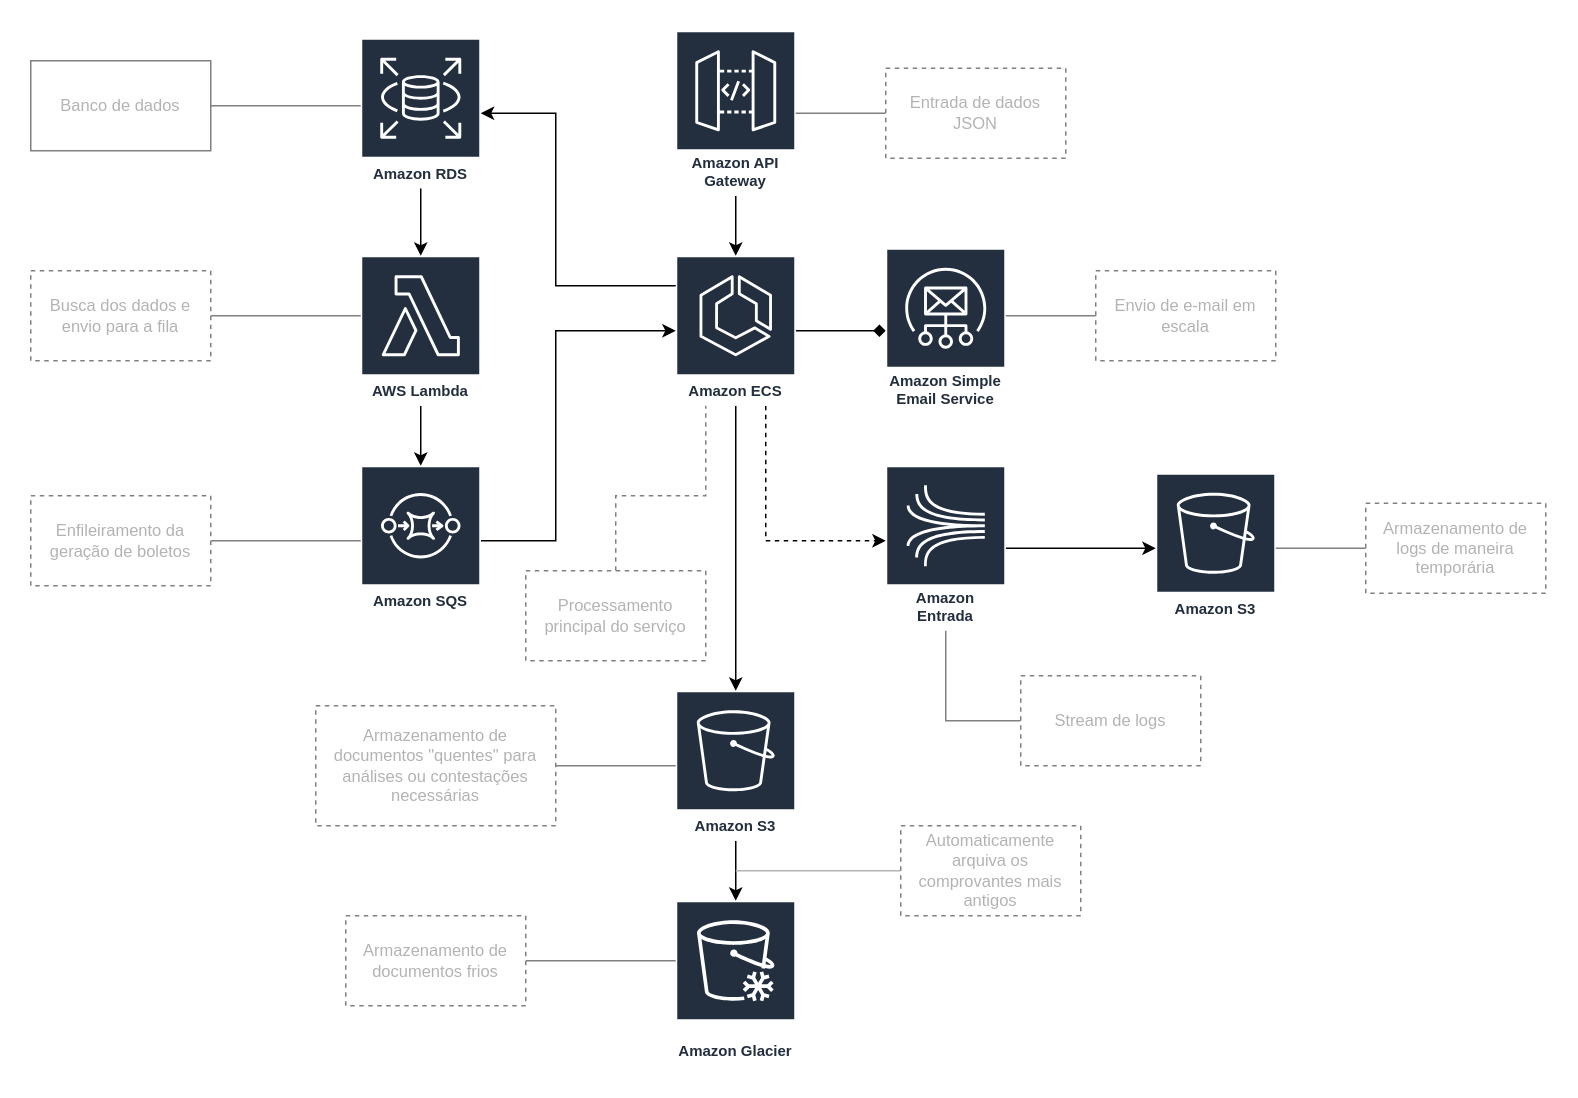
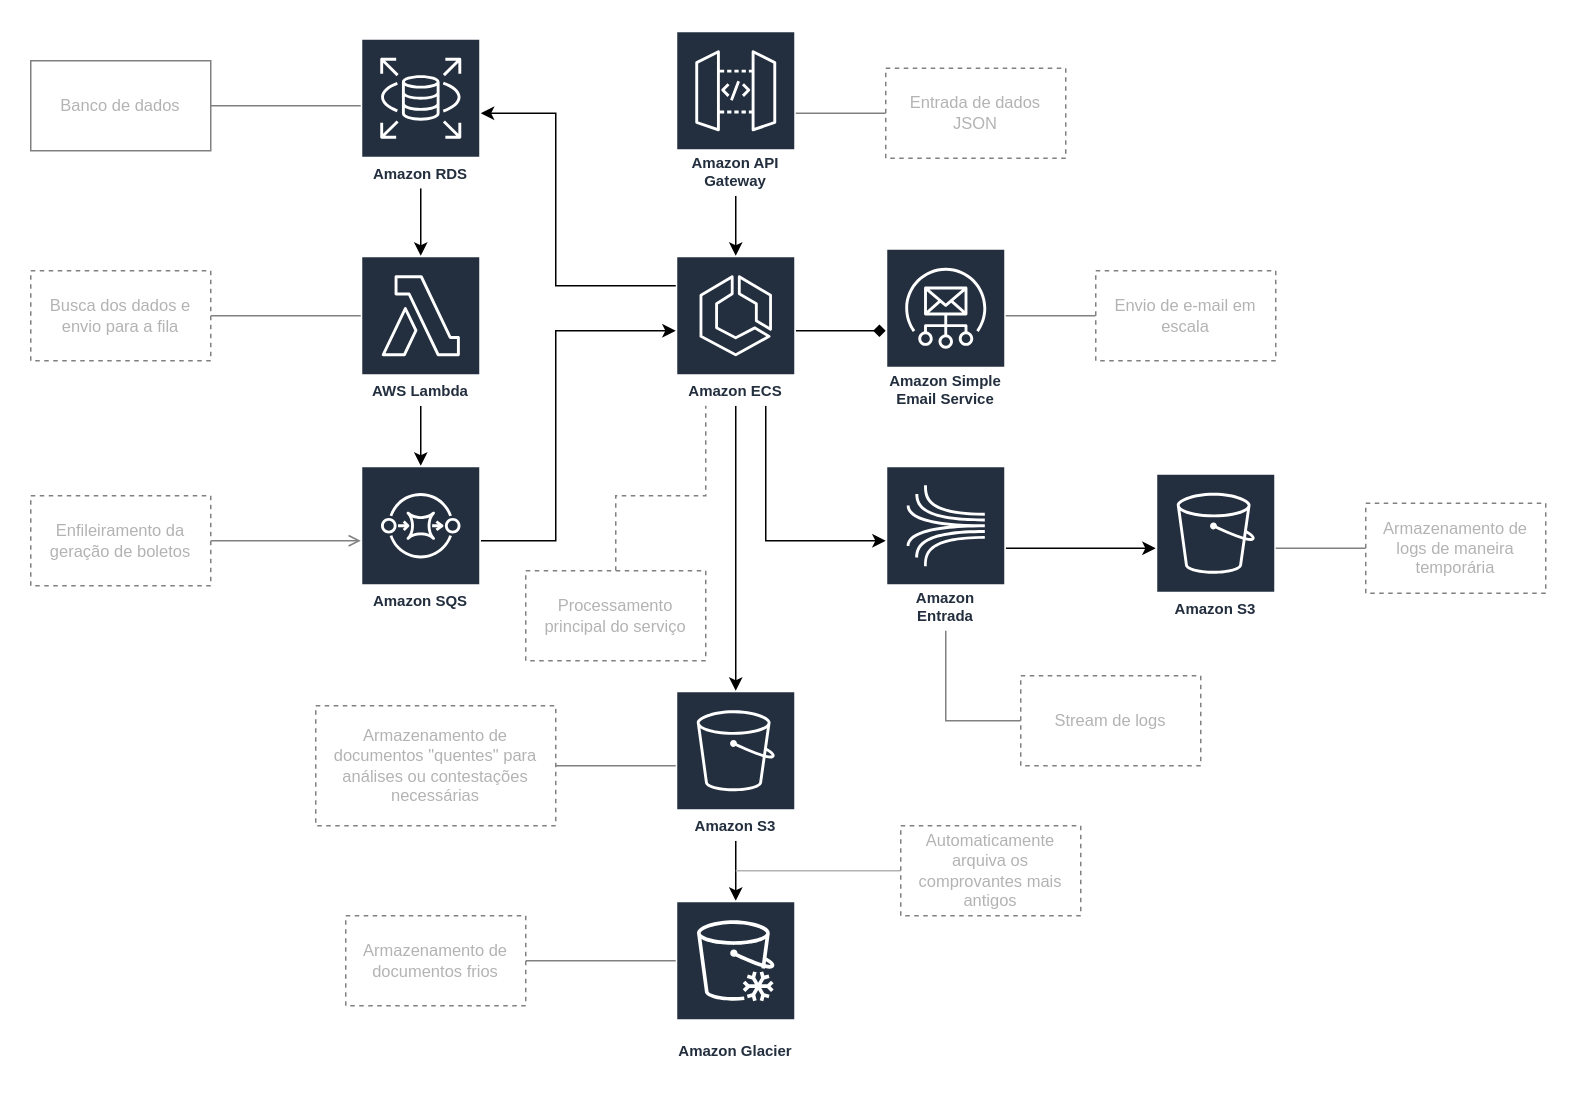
(766, 529) -> (766, 529)
(354, 541) -> (353, 541)
